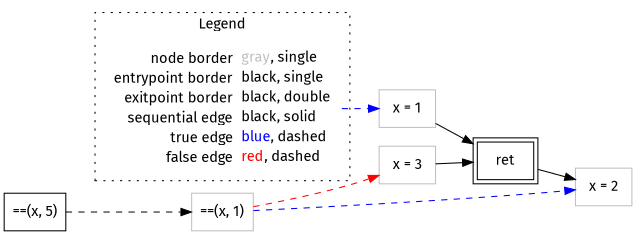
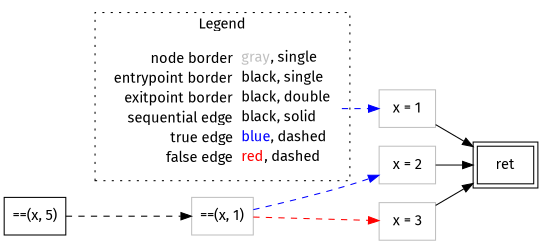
(552, 173) -> (449, 165)
